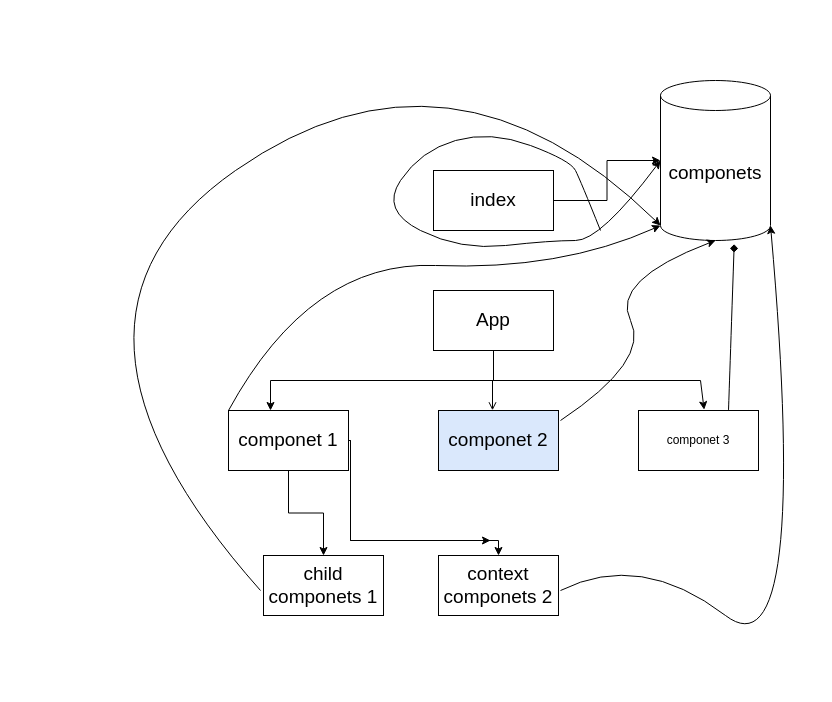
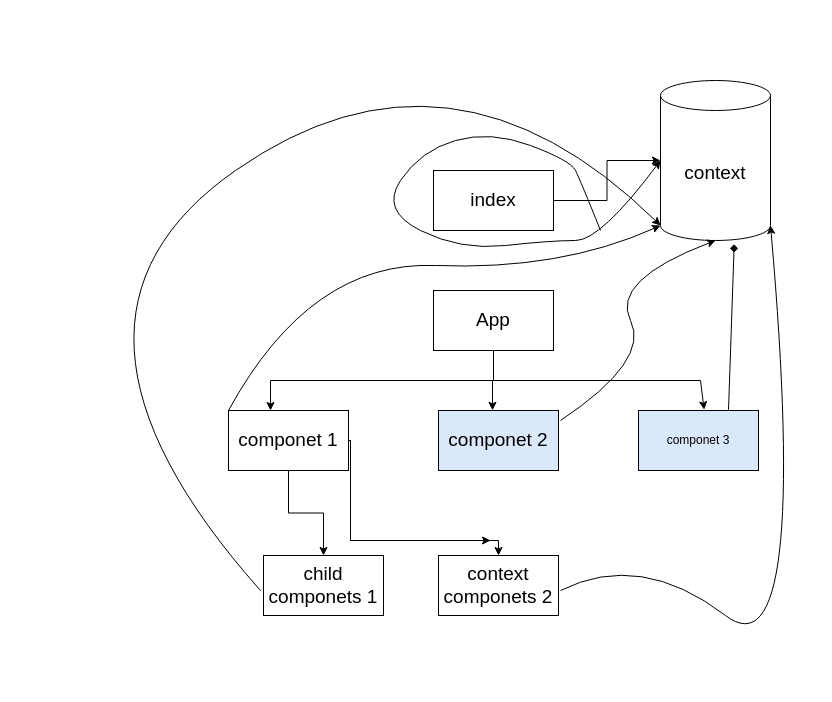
(716, 174) -> (716, 174)
(493, 403) -> (493, 402)
(699, 441) -> (699, 441)
